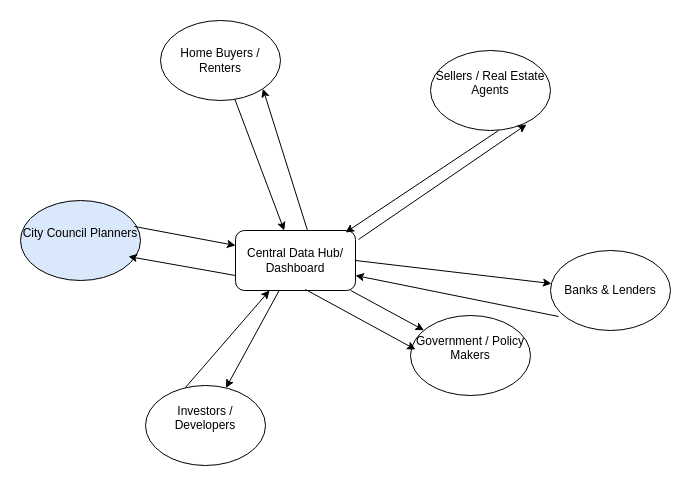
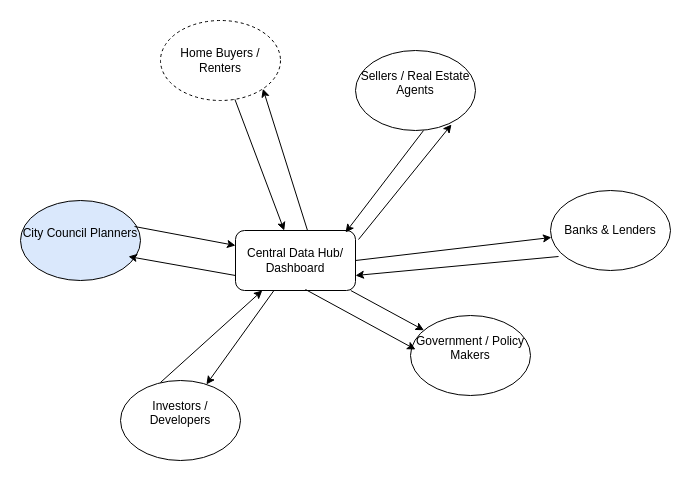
(221, 61) -> (221, 61)
(491, 91) -> (416, 91)
(611, 291) -> (611, 231)
(206, 426) -> (181, 421)
